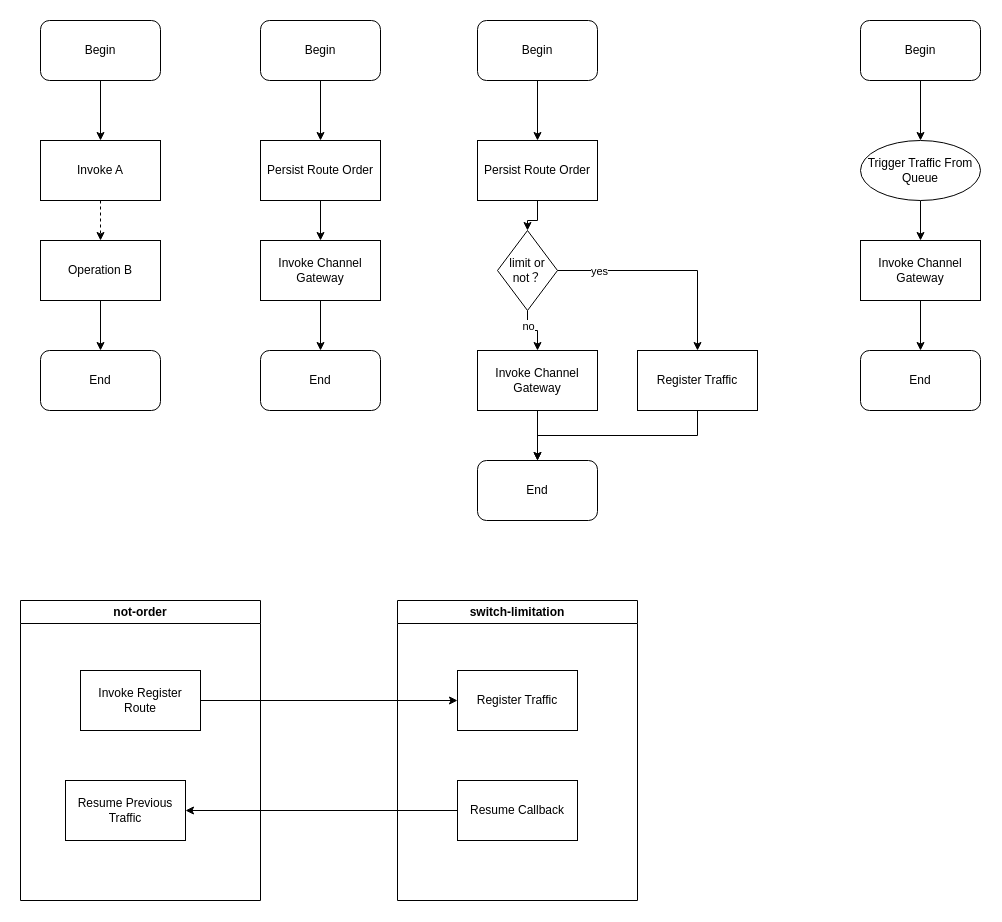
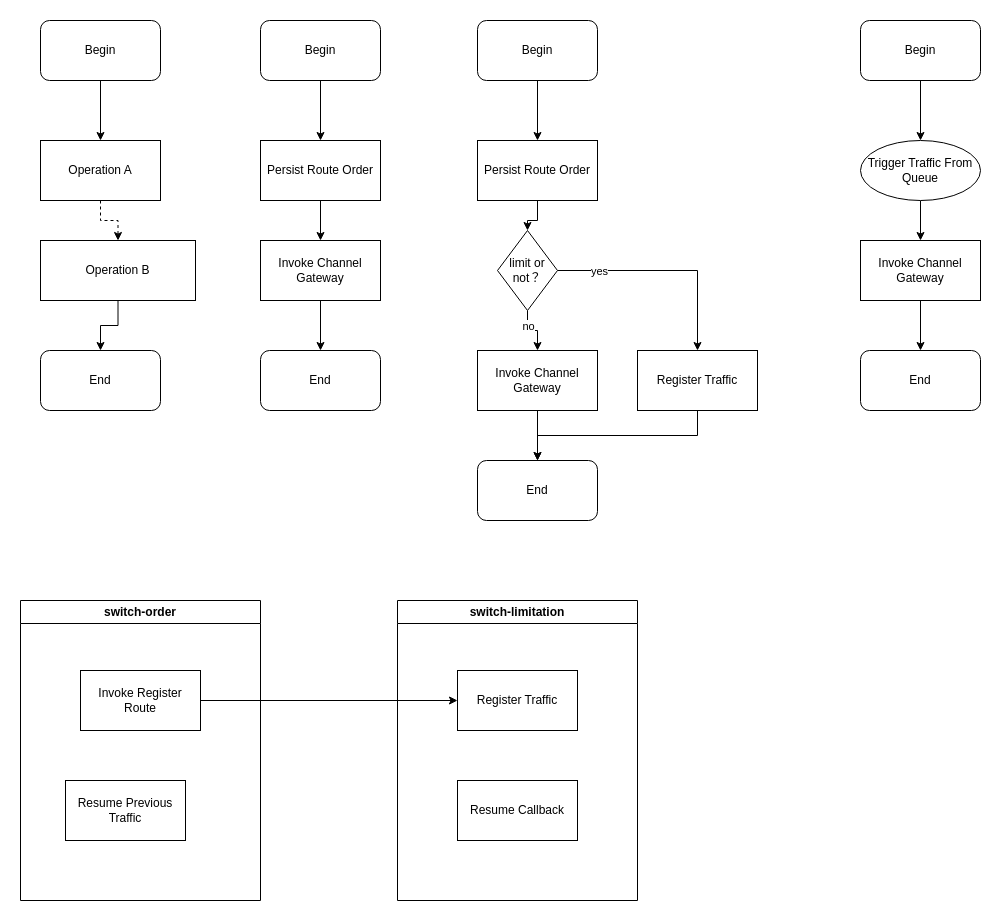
(101, 171) -> (101, 171)
(101, 271) -> (118, 271)
(141, 613) -> (141, 613)
(325, 811) -> none
